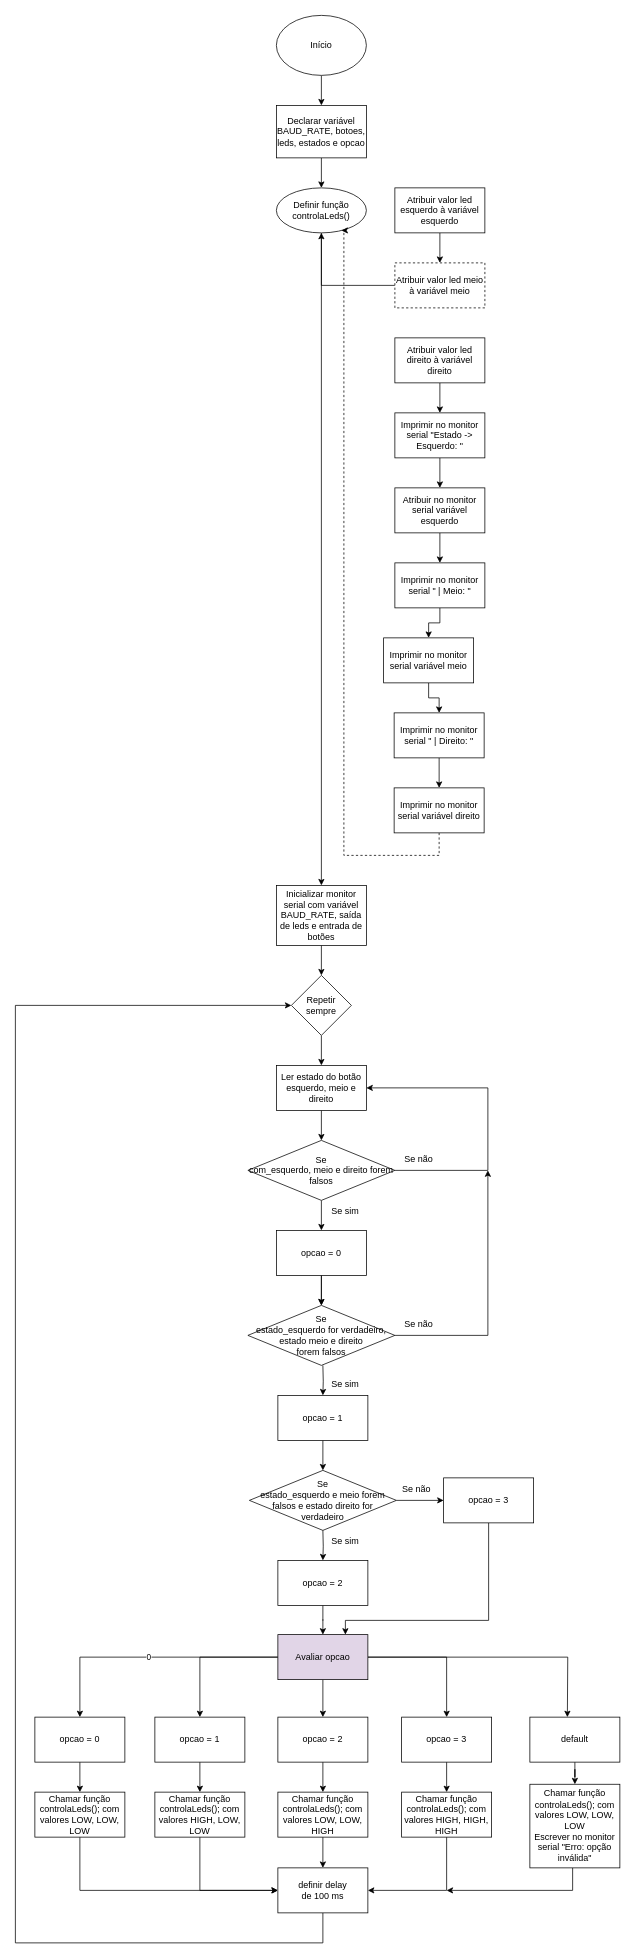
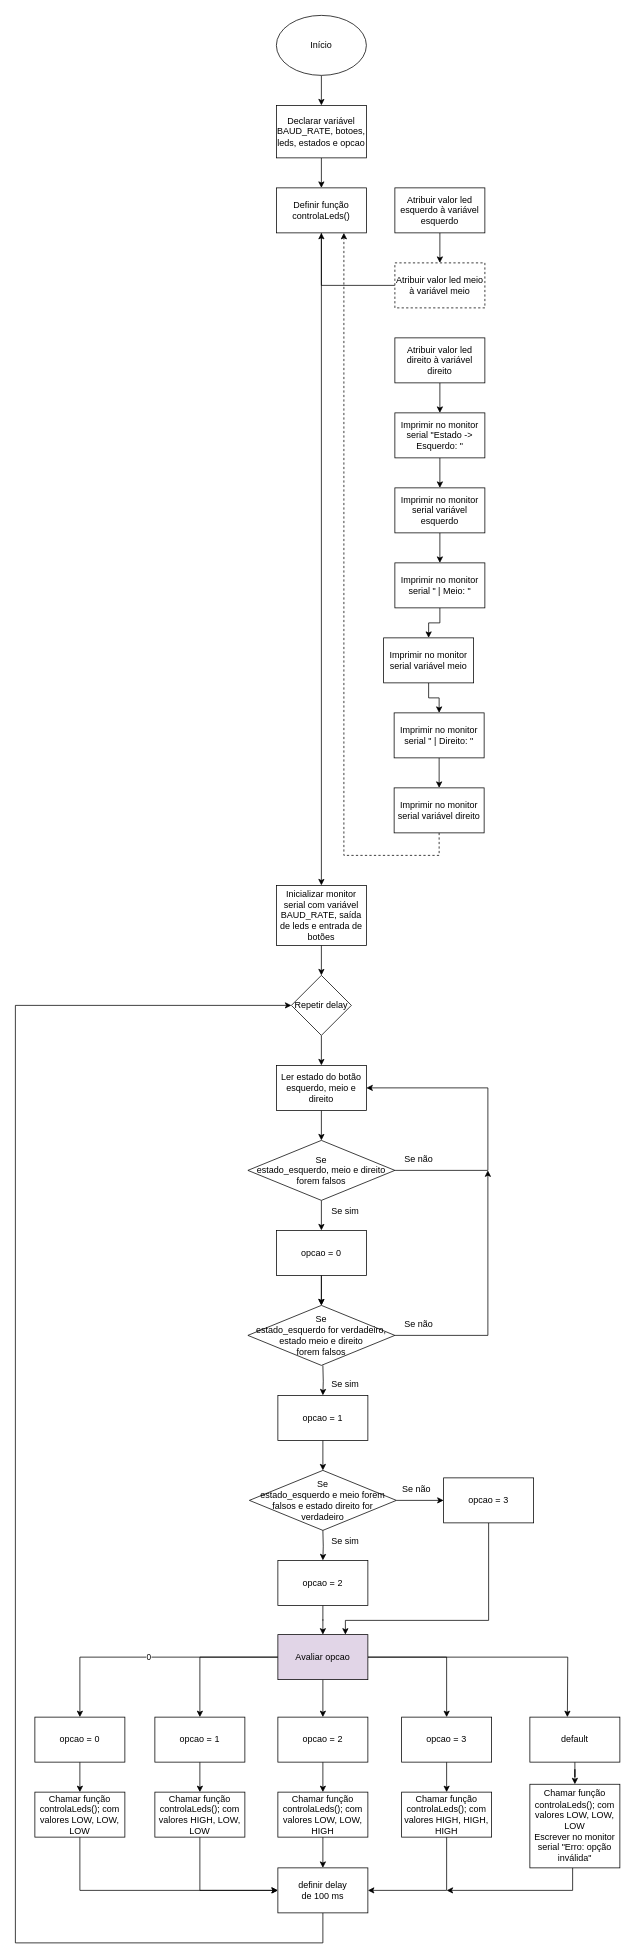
(321, 210) -> (321, 210)
(440, 510) -> (440, 510)
(321, 1005) -> (321, 1005)
(321, 1170) -> (321, 1170)
